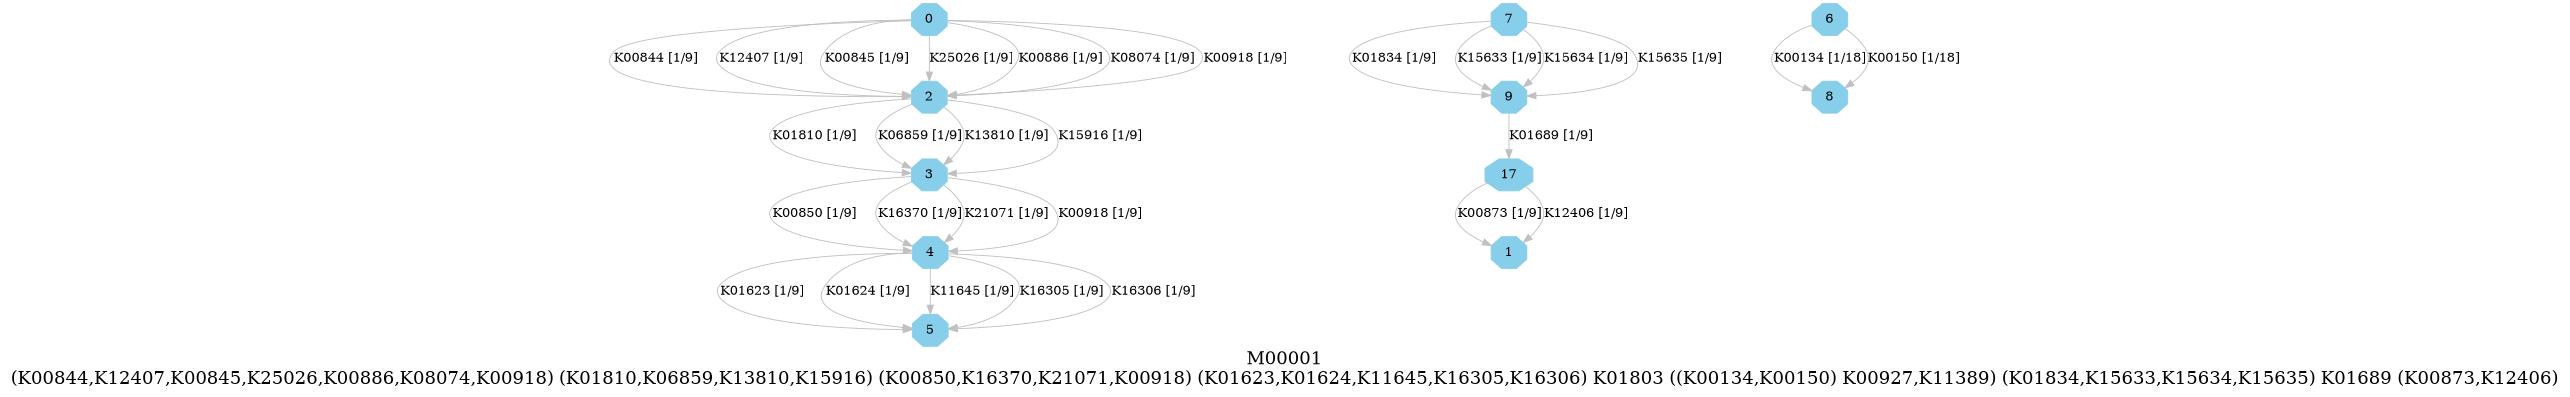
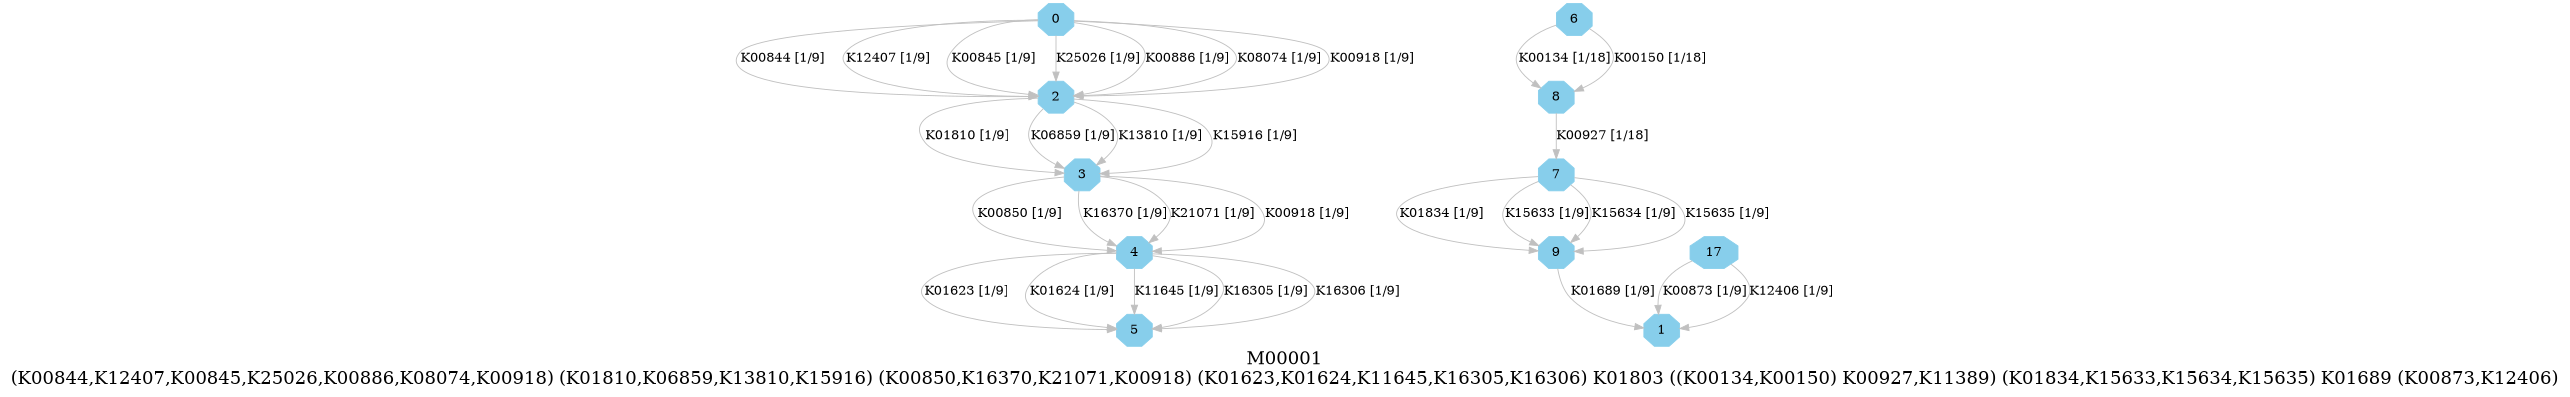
(1509, 131) -> (1586, 310)
none -> (1556, 131)
